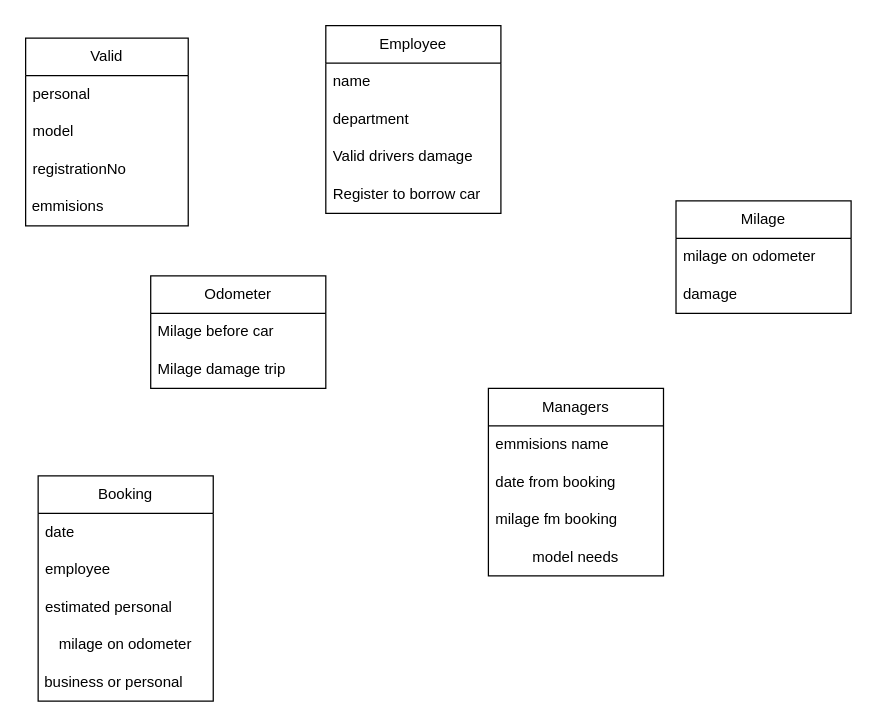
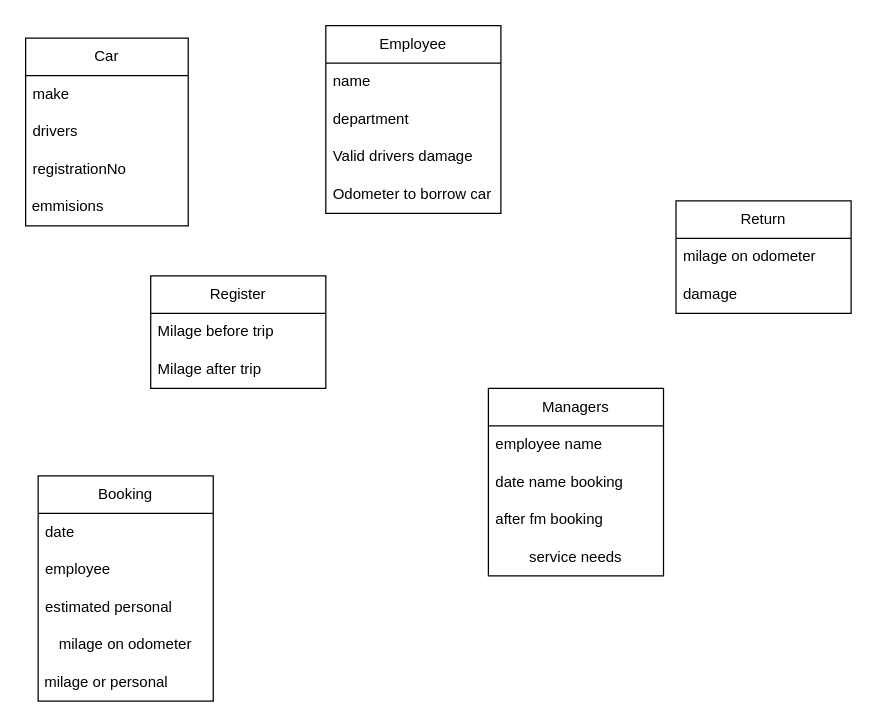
(107, 57) -> (107, 57)
(65, 94) -> (50, 94)
(52, 132) -> (61, 132)
(414, 194) -> (414, 194)
(763, 219) -> (763, 219)
(238, 294) -> (238, 294)
(222, 332) -> (224, 332)
(224, 369) -> (220, 369)
(549, 444) -> (546, 444)
(561, 482) -> (561, 482)
(557, 519) -> (557, 519)
(576, 557) -> (576, 557)
(117, 682) -> (106, 682)
